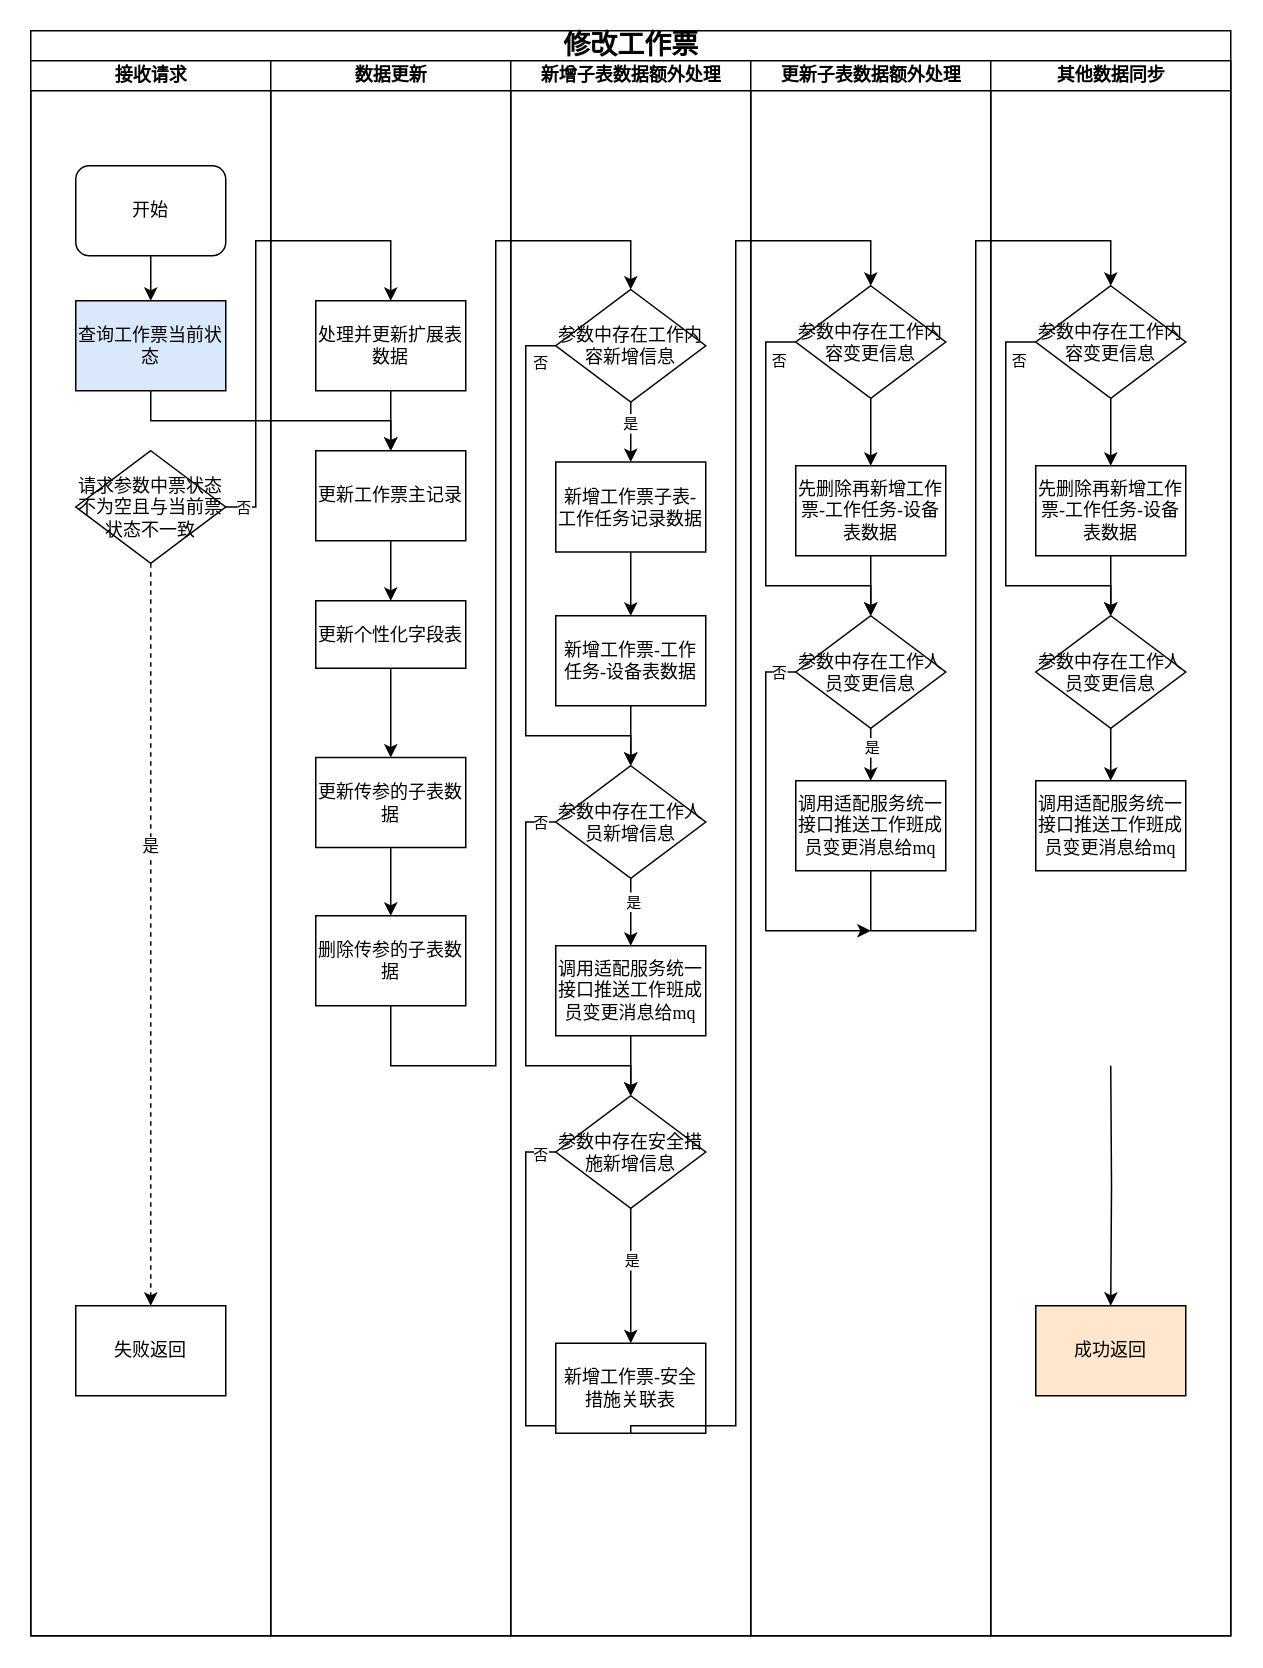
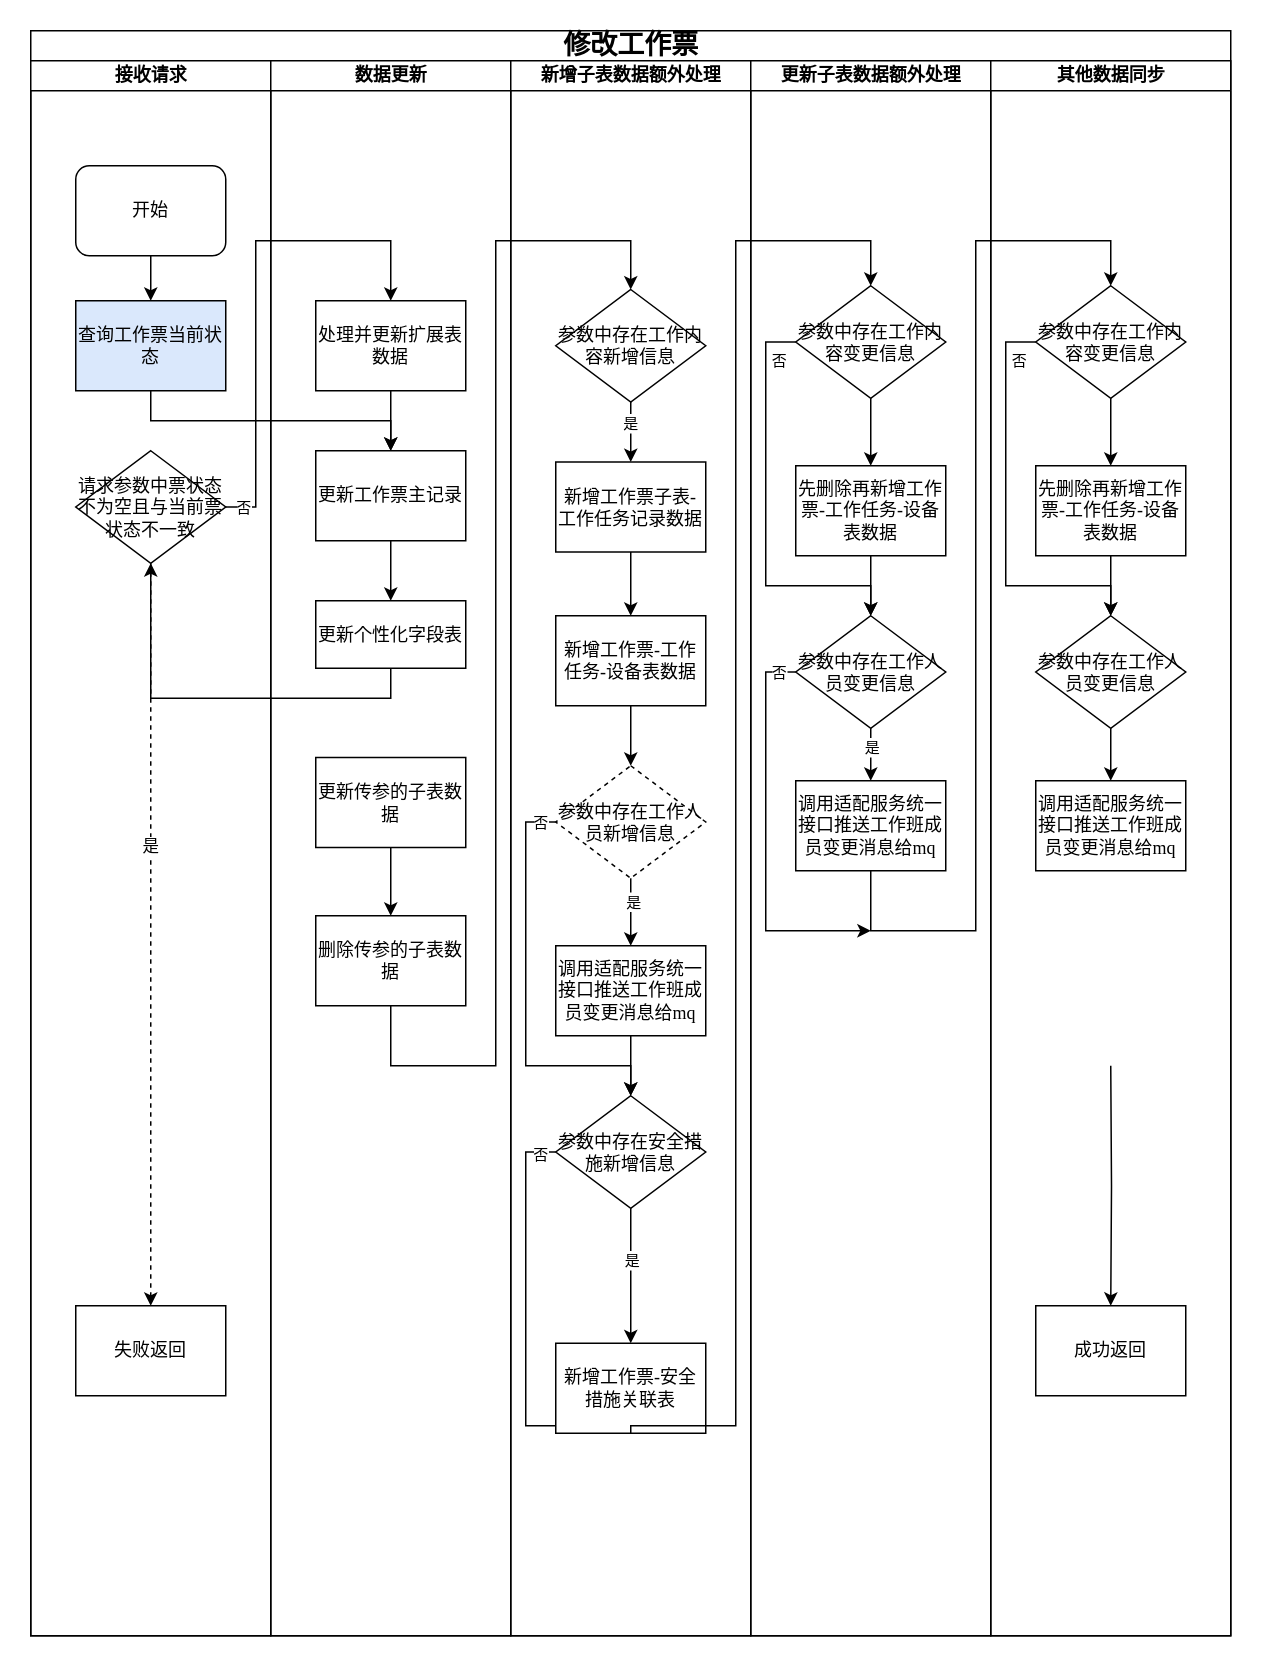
(526, 577) -> none
(391, 722) -> (274, 698)
(631, 822) -> (631, 822)
(1111, 1351) -> (1111, 1351)
